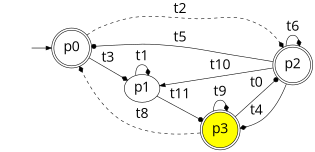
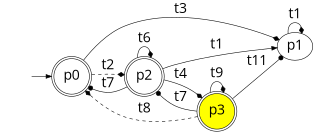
(180, 38) -> (108, 84)
(220, 66) -> (217, 45)
(256, 84) -> (181, 98)
(178, 107) -> (256, 79)
